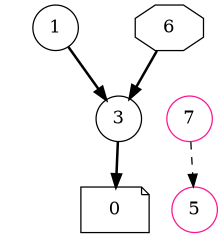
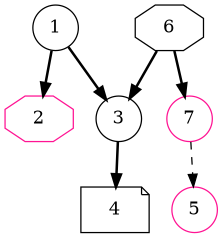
none -> (178, 68)
none -> (39, 119)
(115, 210) -> (115, 210)
